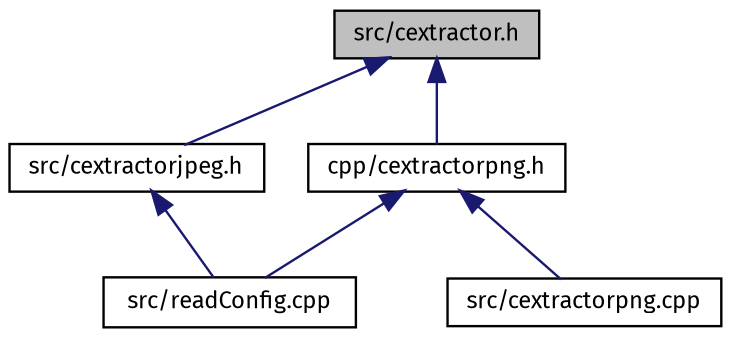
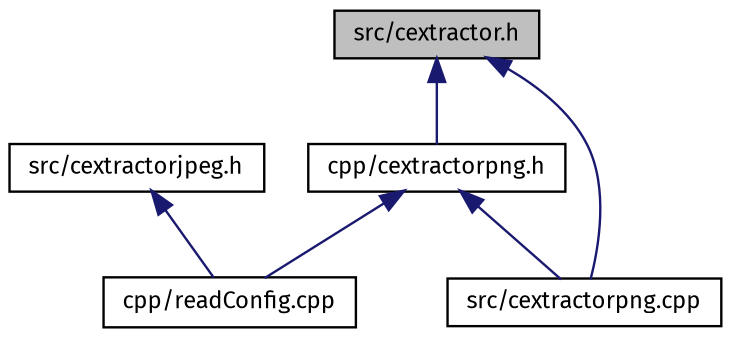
(276, 106) -> (592, 157)
(230, 302) -> (230, 302)
